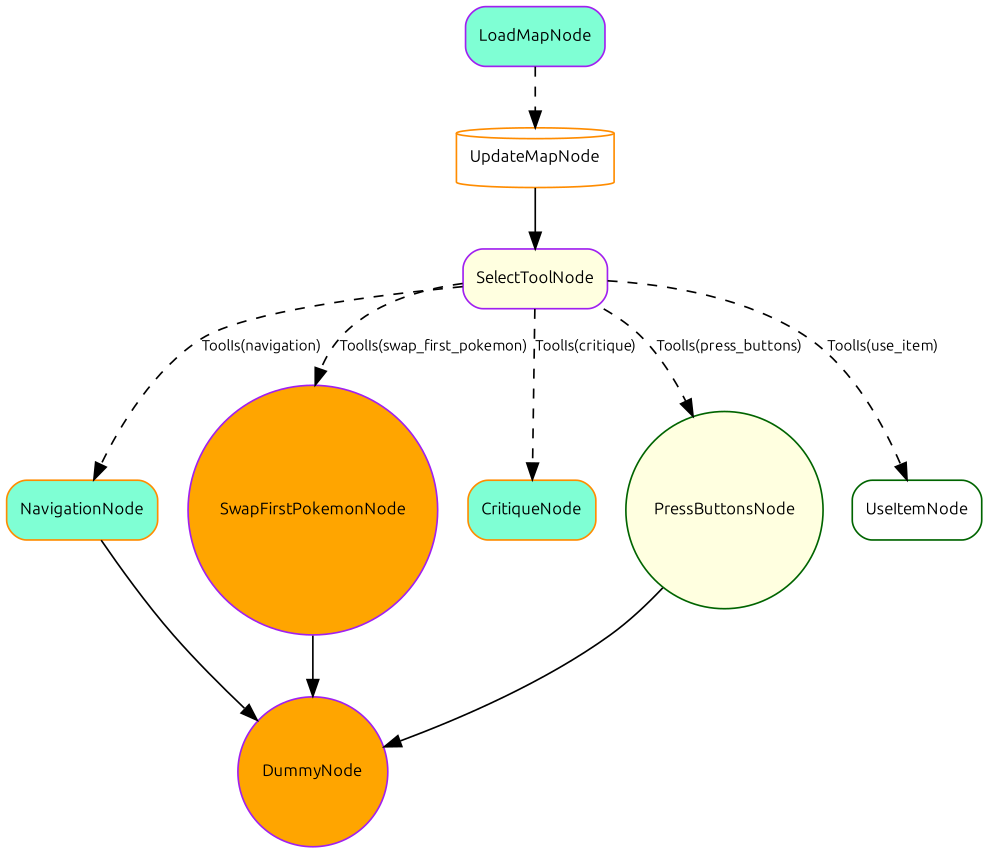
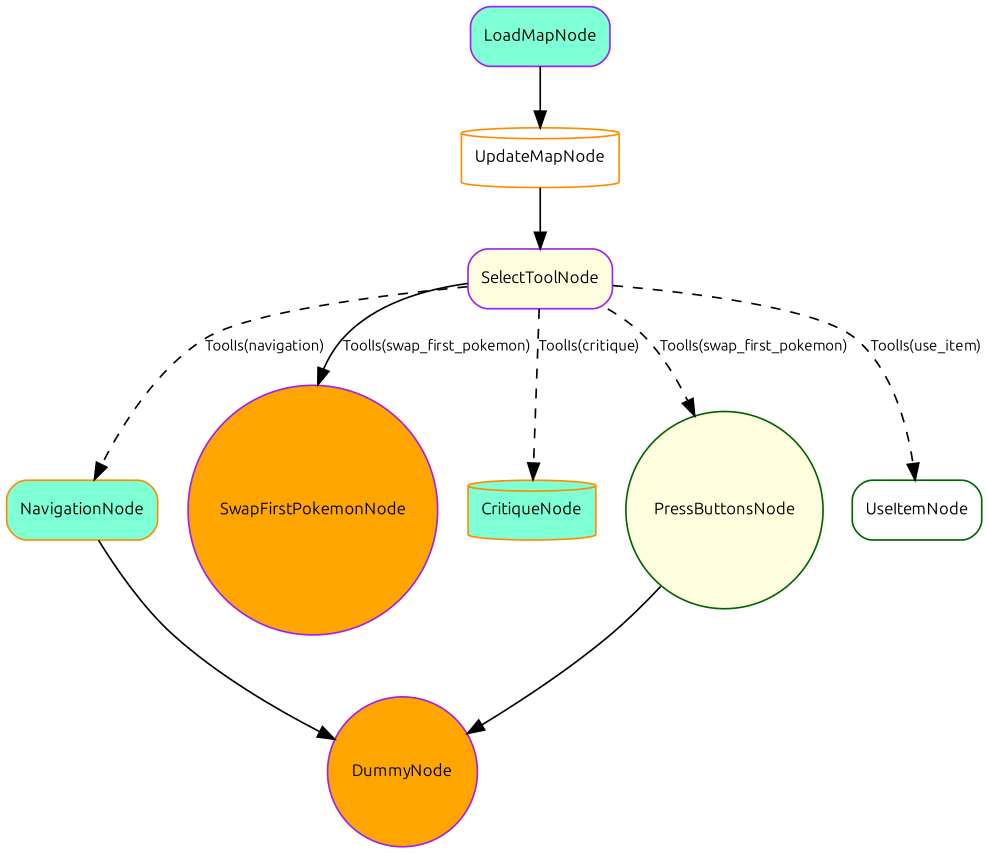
(535, 89) -> (540, 89)
(380, 308) -> (384, 308)
(729, 347) -> (754, 347)
(532, 510) -> (532, 510)
(313, 658) -> none
